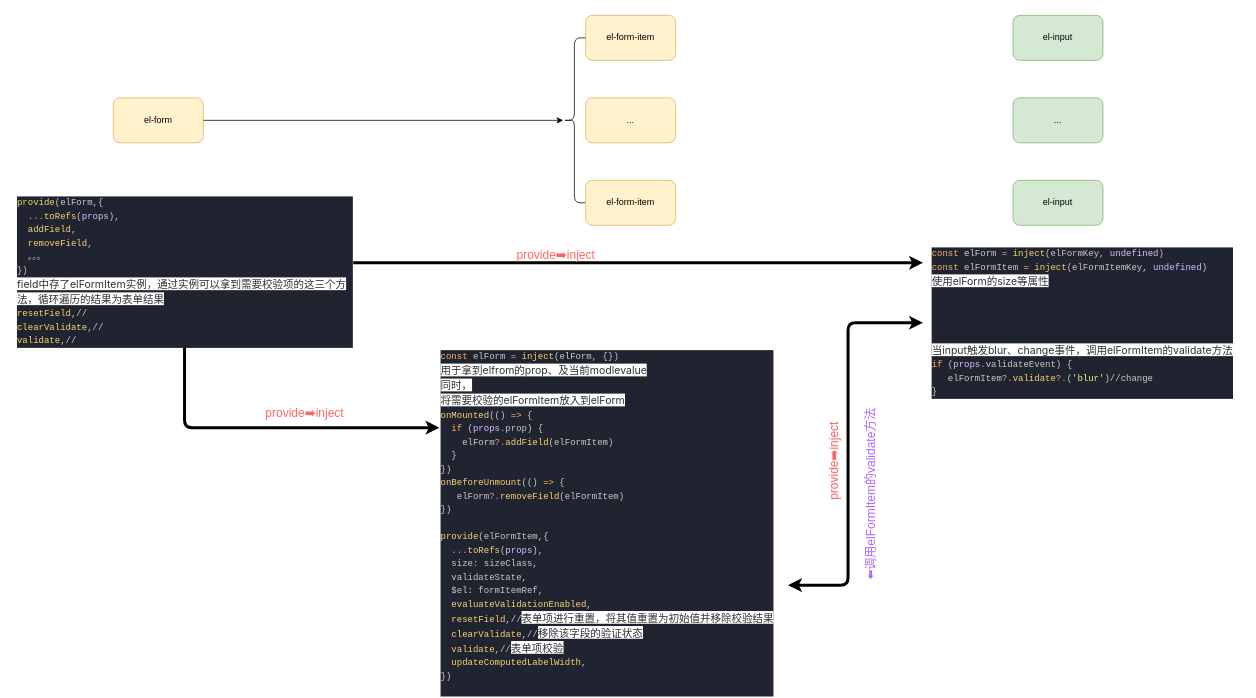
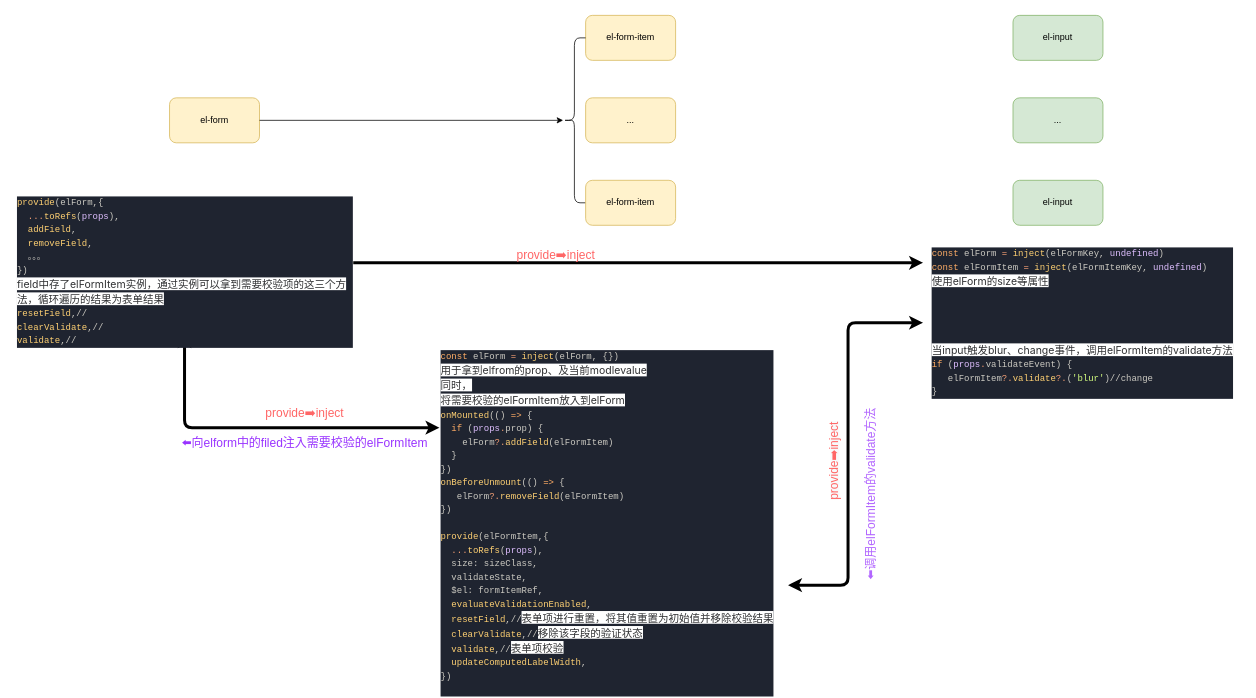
(158, 120) -> (214, 120)
none -> (304, 443)
